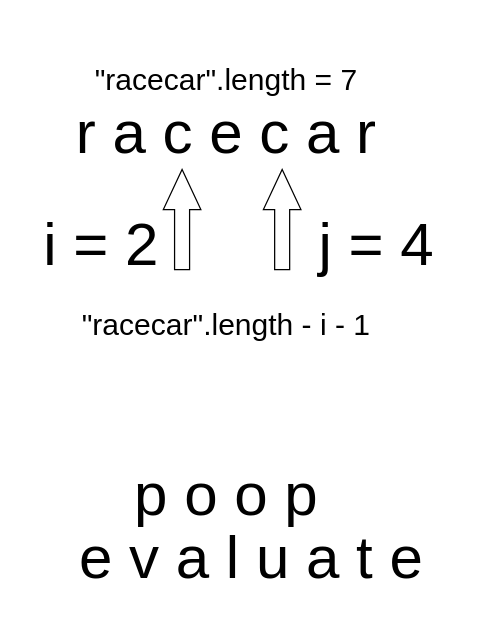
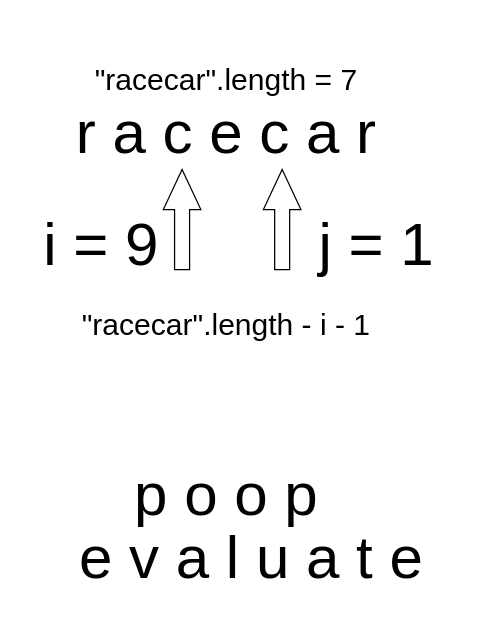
(101, 244) -> (101, 244)
(376, 244) -> (376, 244)
